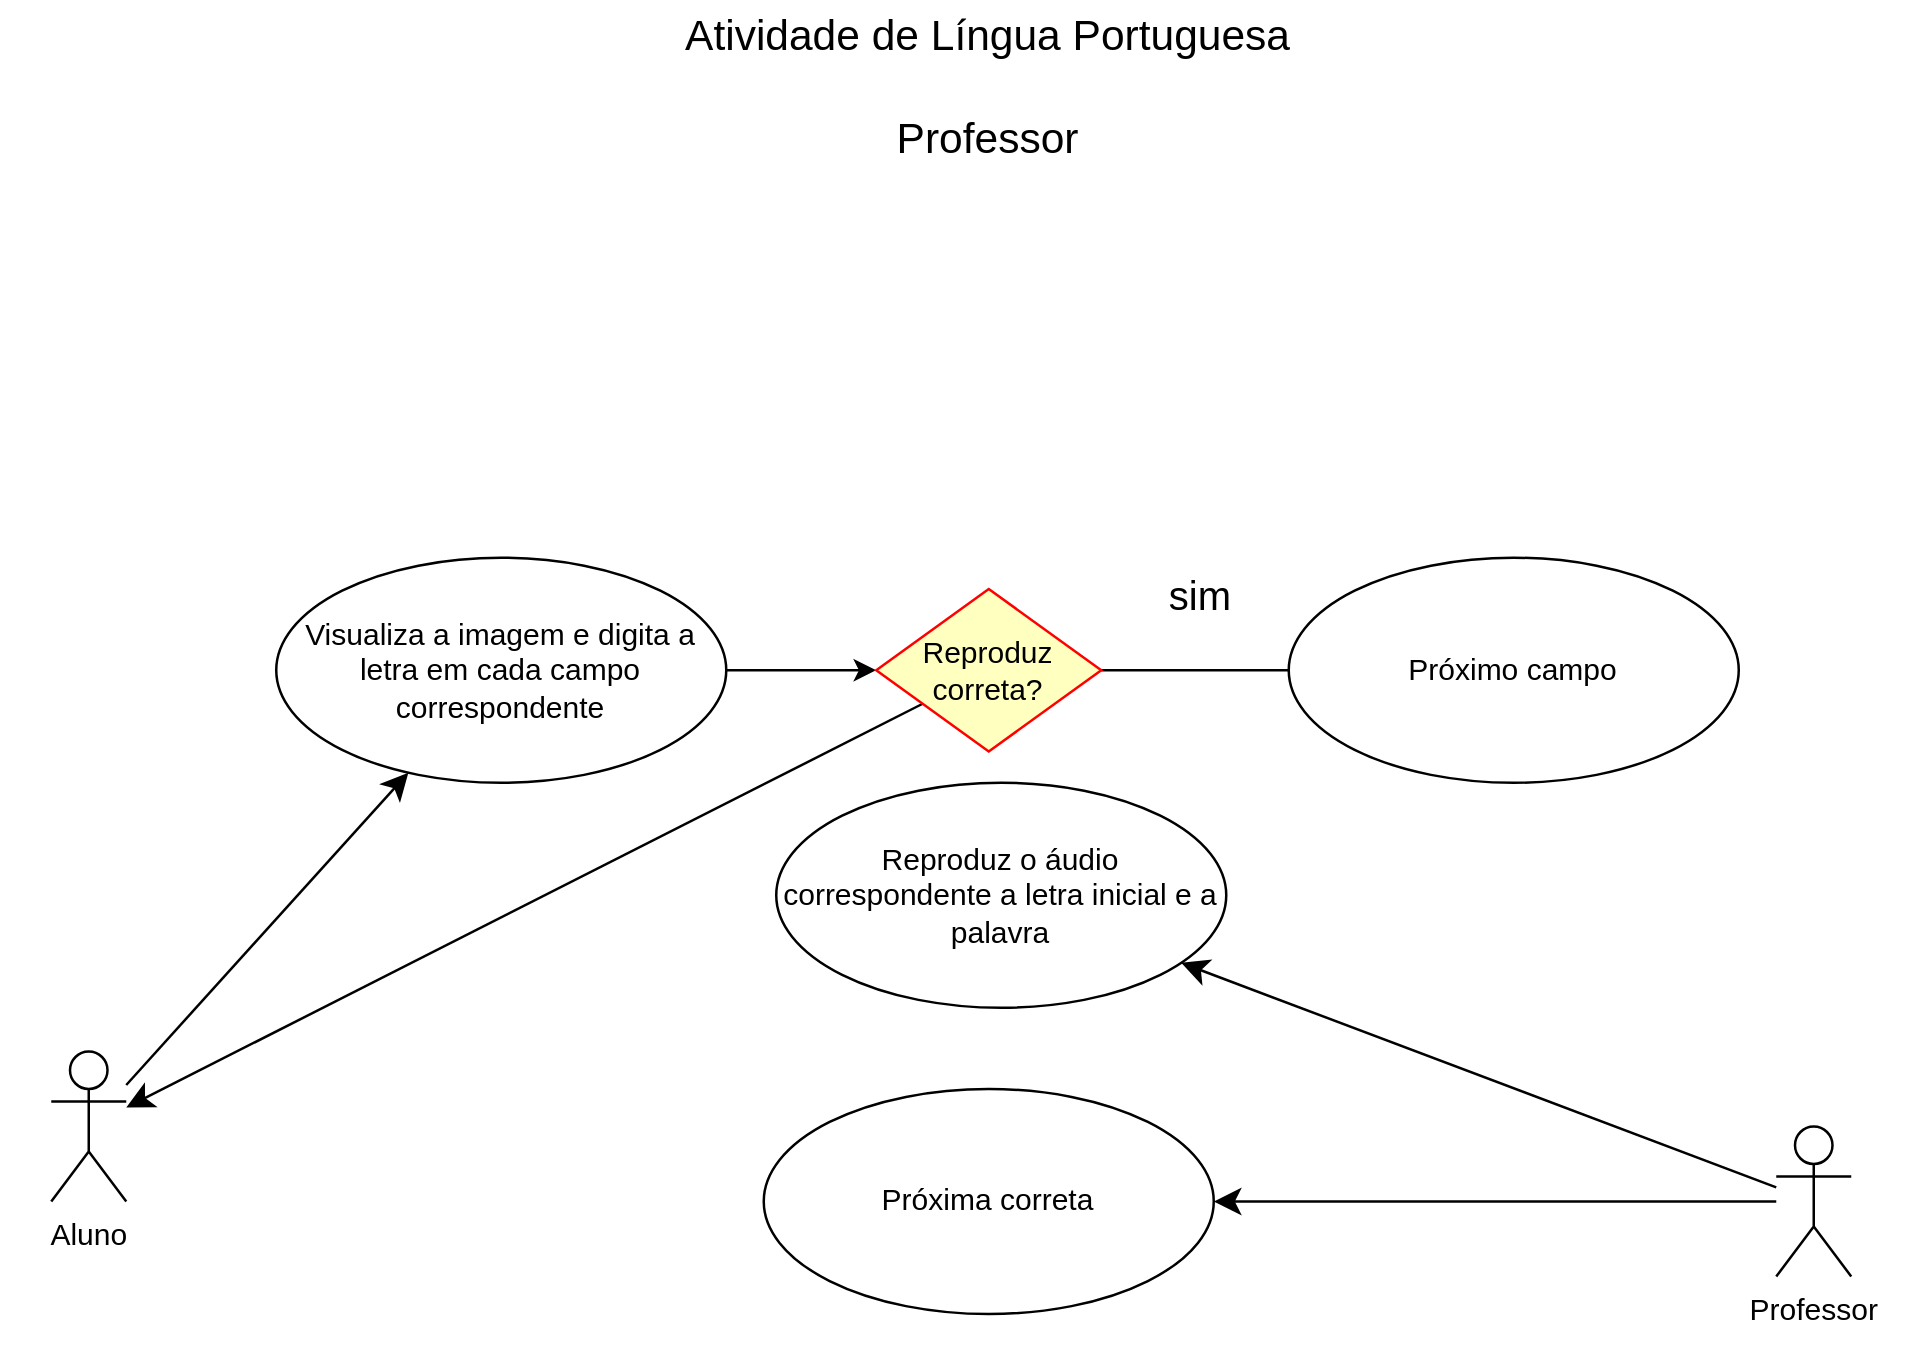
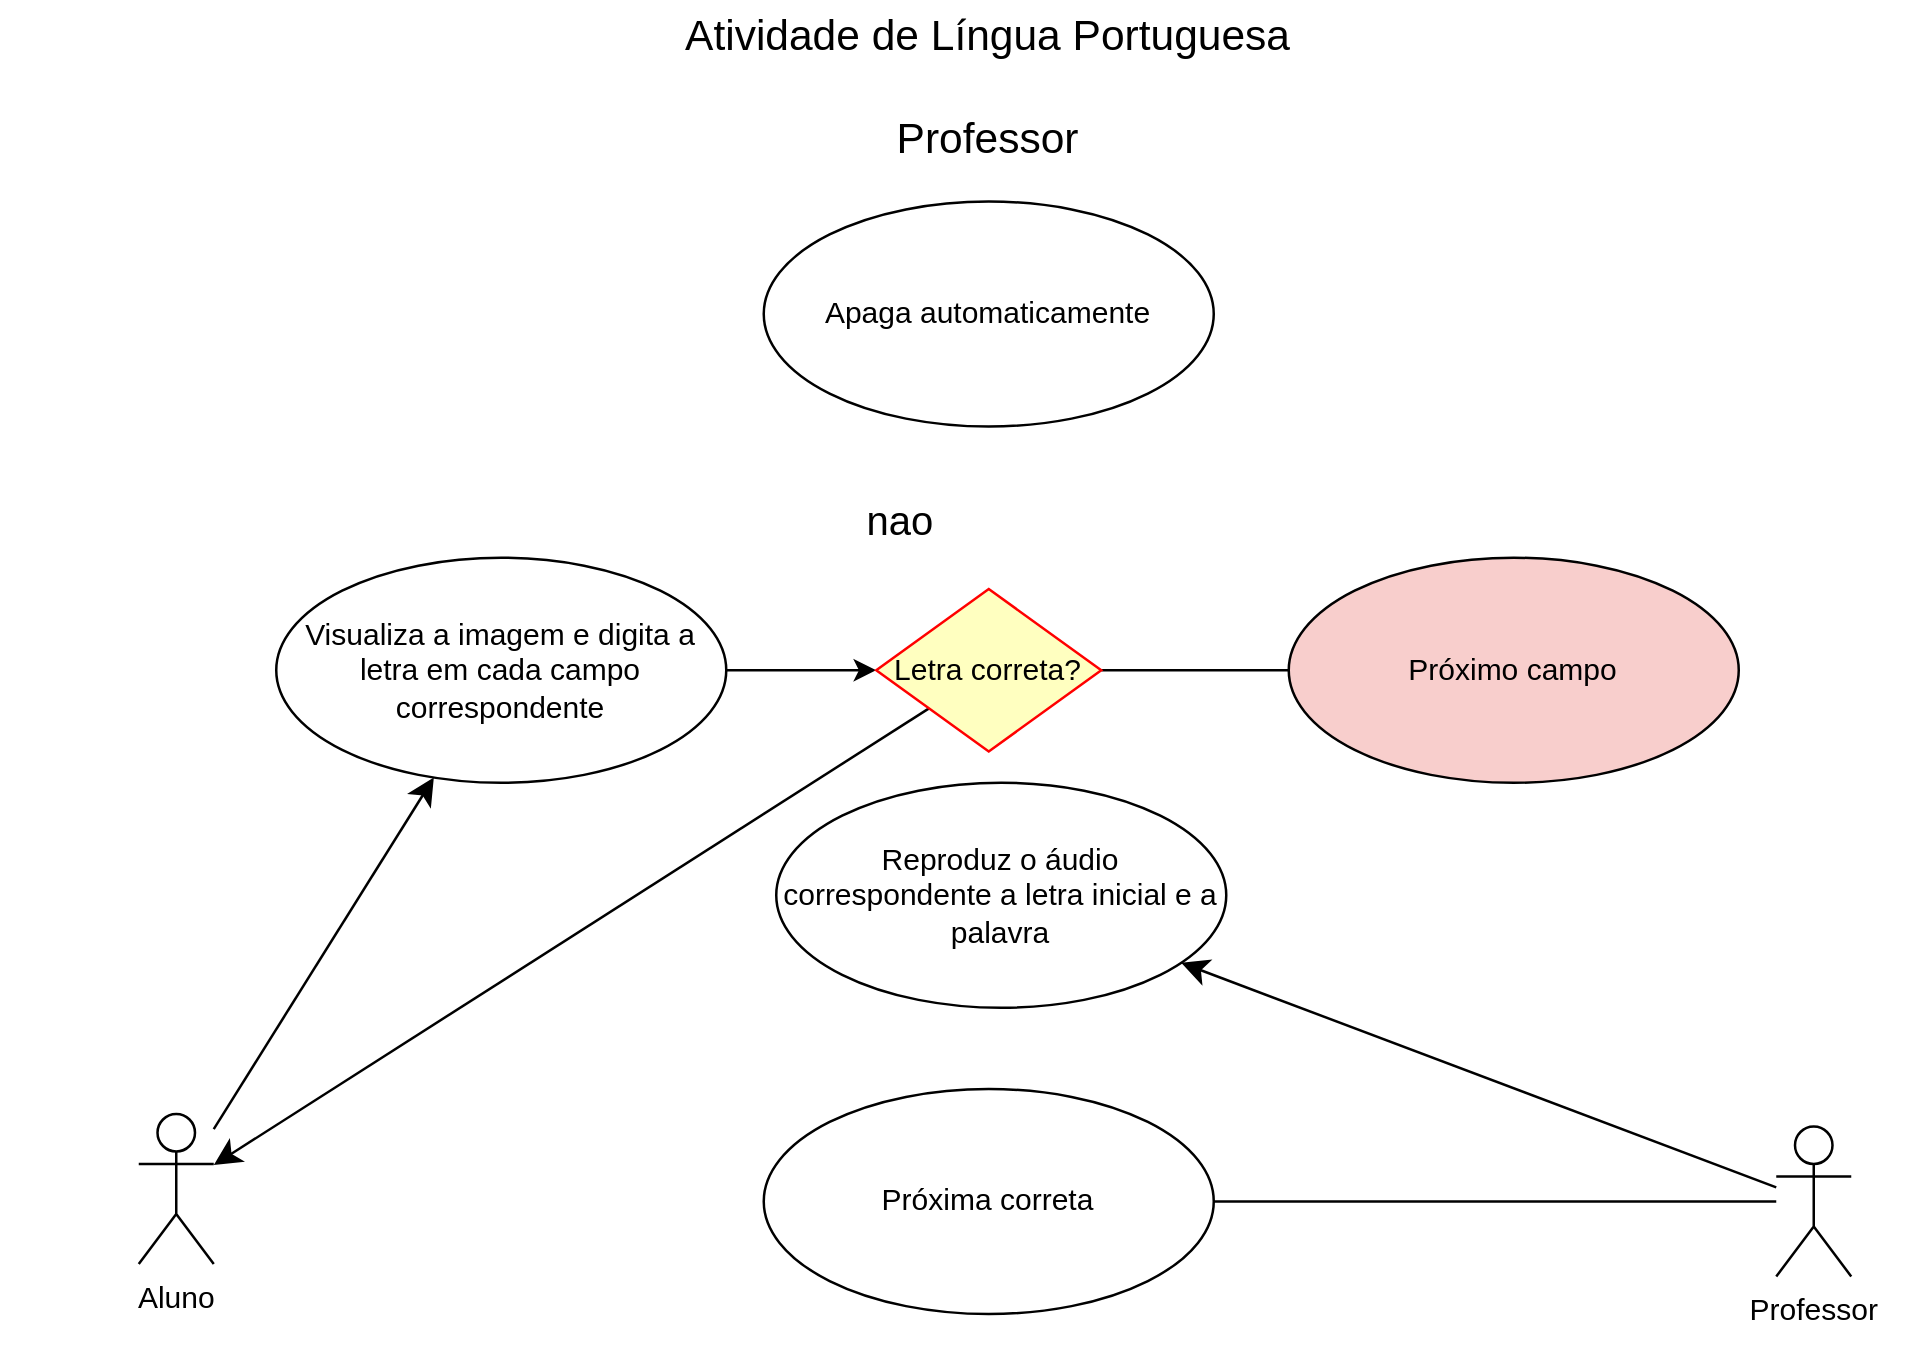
none -> (989, 314)
none -> (901, 520)
(1201, 595) -> none
(1514, 670) -> (1514, 670)
(989, 671) -> (989, 671)
(89, 1126) -> (176, 1189)
(1235, 1201) -> (1227, 1201)
